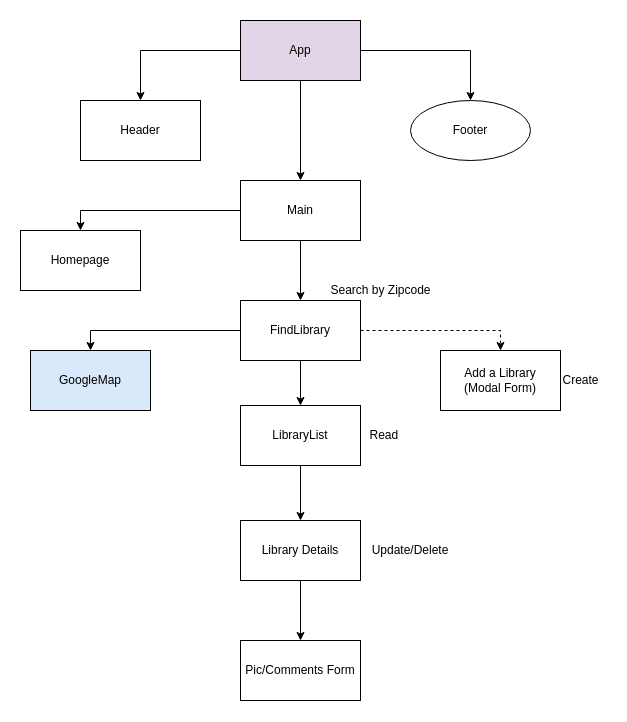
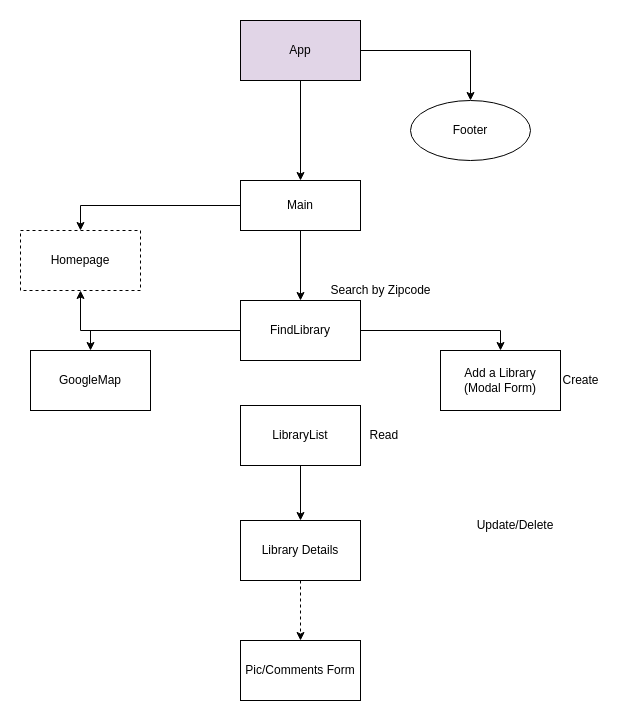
(170, 51) -> none
(141, 131) -> none
(301, 211) -> (301, 206)
(81, 261) -> (81, 261)
(437, 331) -> (437, 331)
(301, 380) -> (81, 318)
(91, 381) -> (91, 381)
(411, 551) -> (516, 526)
(301, 608) -> (301, 608)
